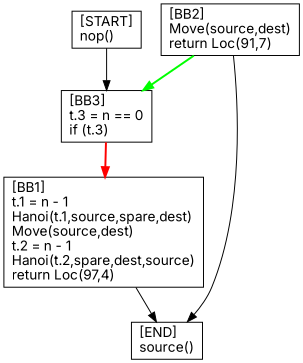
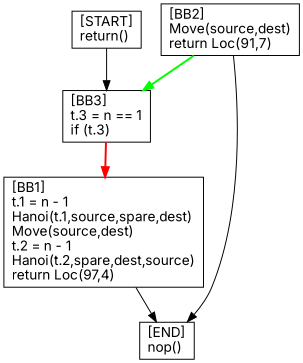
(107, 30) -> (107, 30)
(107, 116) -> (107, 116)
(167, 341) -> (167, 341)
